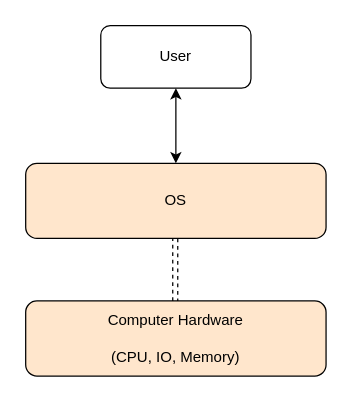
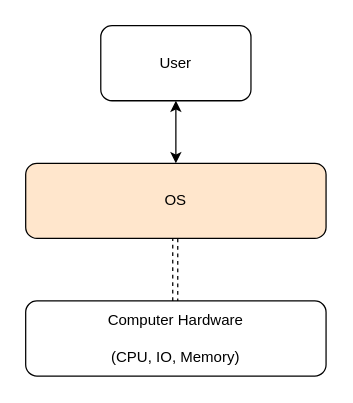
(176, 57) -> (176, 63)
(176, 338) -> (176, 338)
